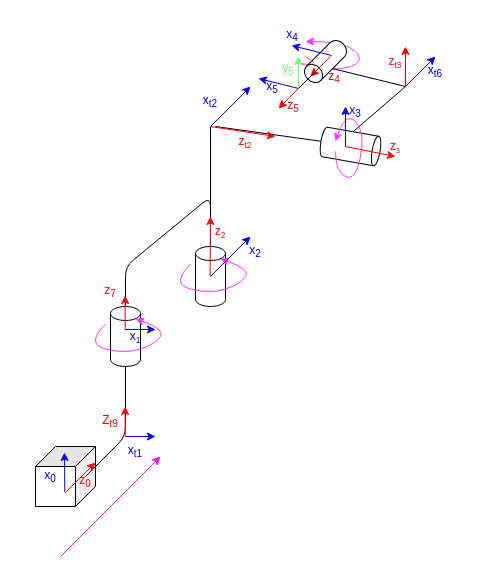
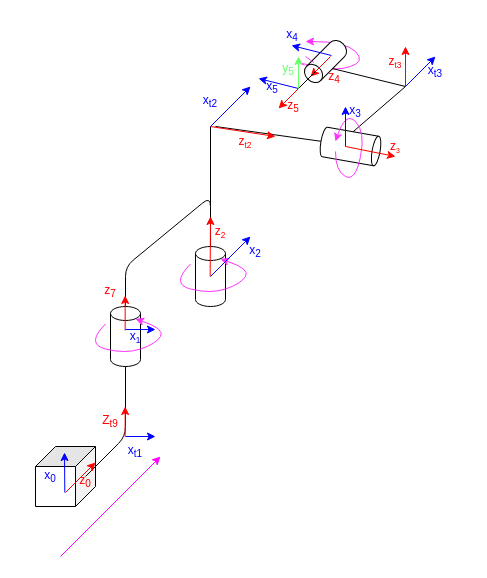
(436, 72) -> (436, 72)
